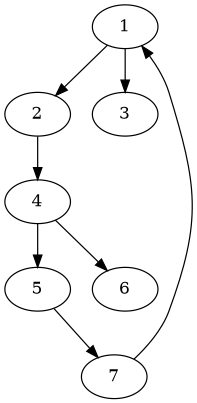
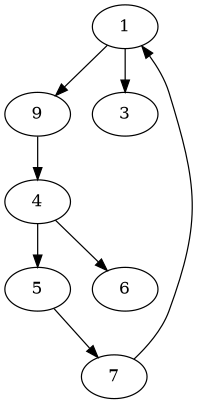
(38, 114) -> (38, 114)
